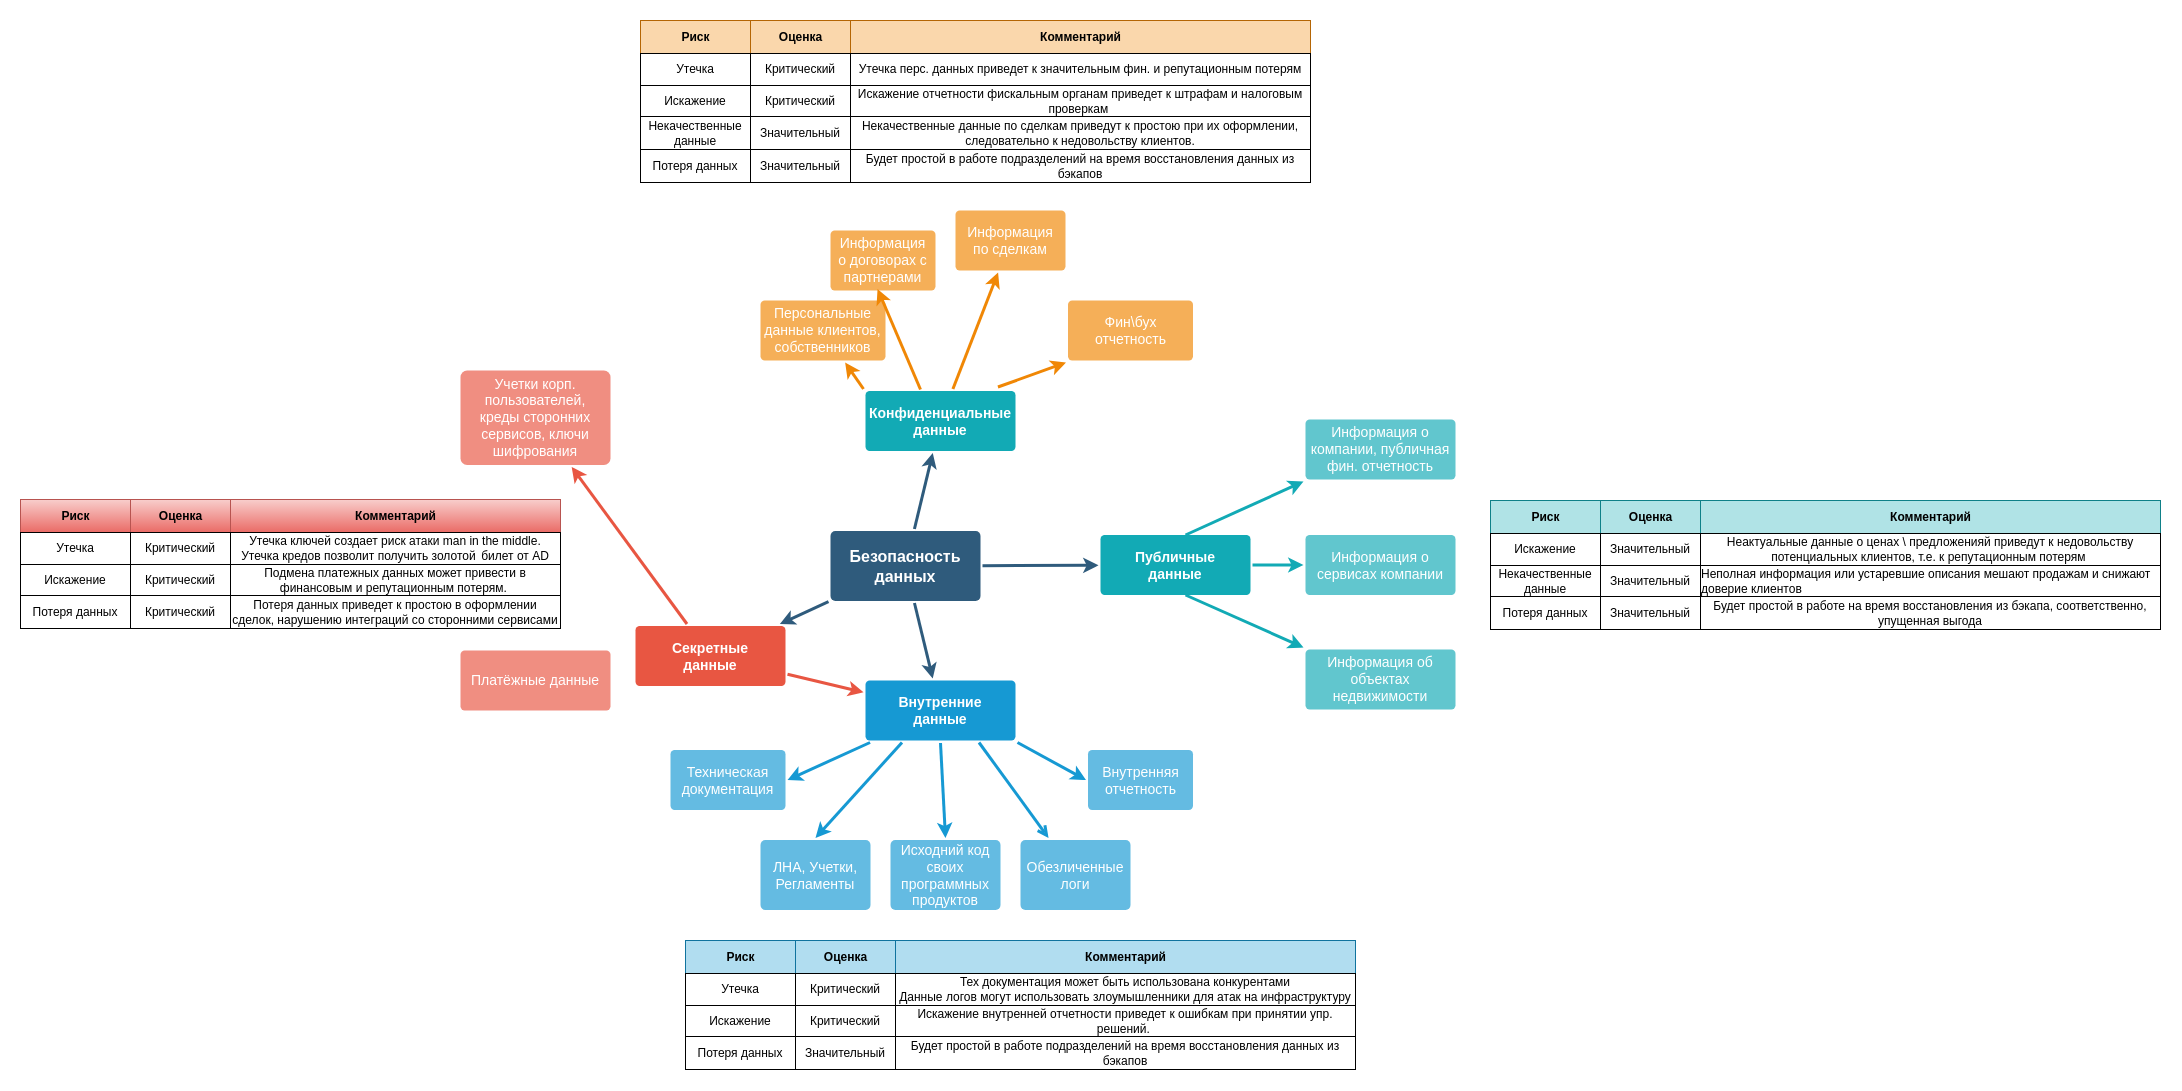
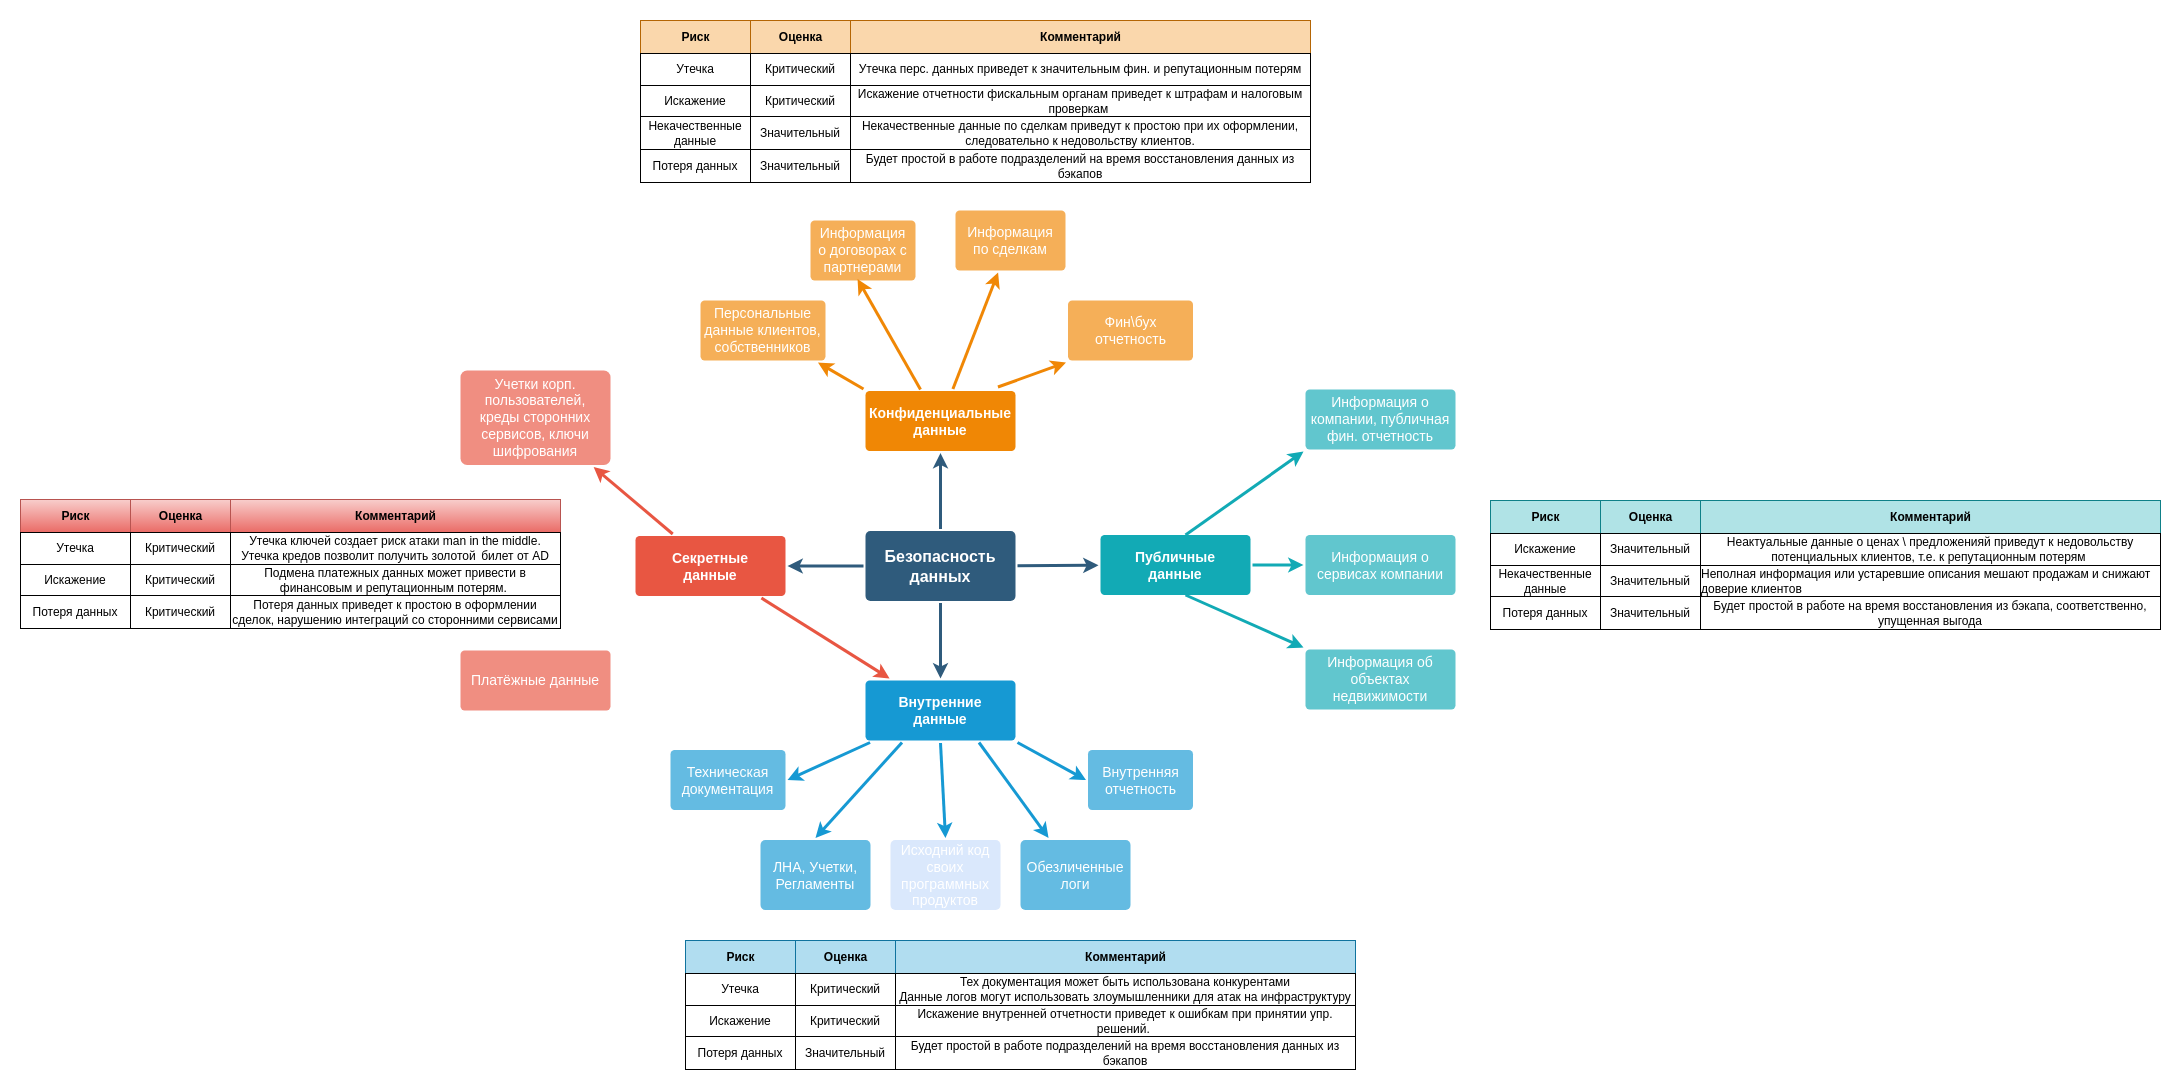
(883, 261) -> (863, 251)
(823, 331) -> (763, 331)
(941, 421) -> (941, 421)
(1381, 450) -> (1381, 420)
(906, 566) -> (941, 566)
(711, 656) -> (711, 566)
(1042, 829) -> (1041, 828)
(946, 875) -> (946, 875)
